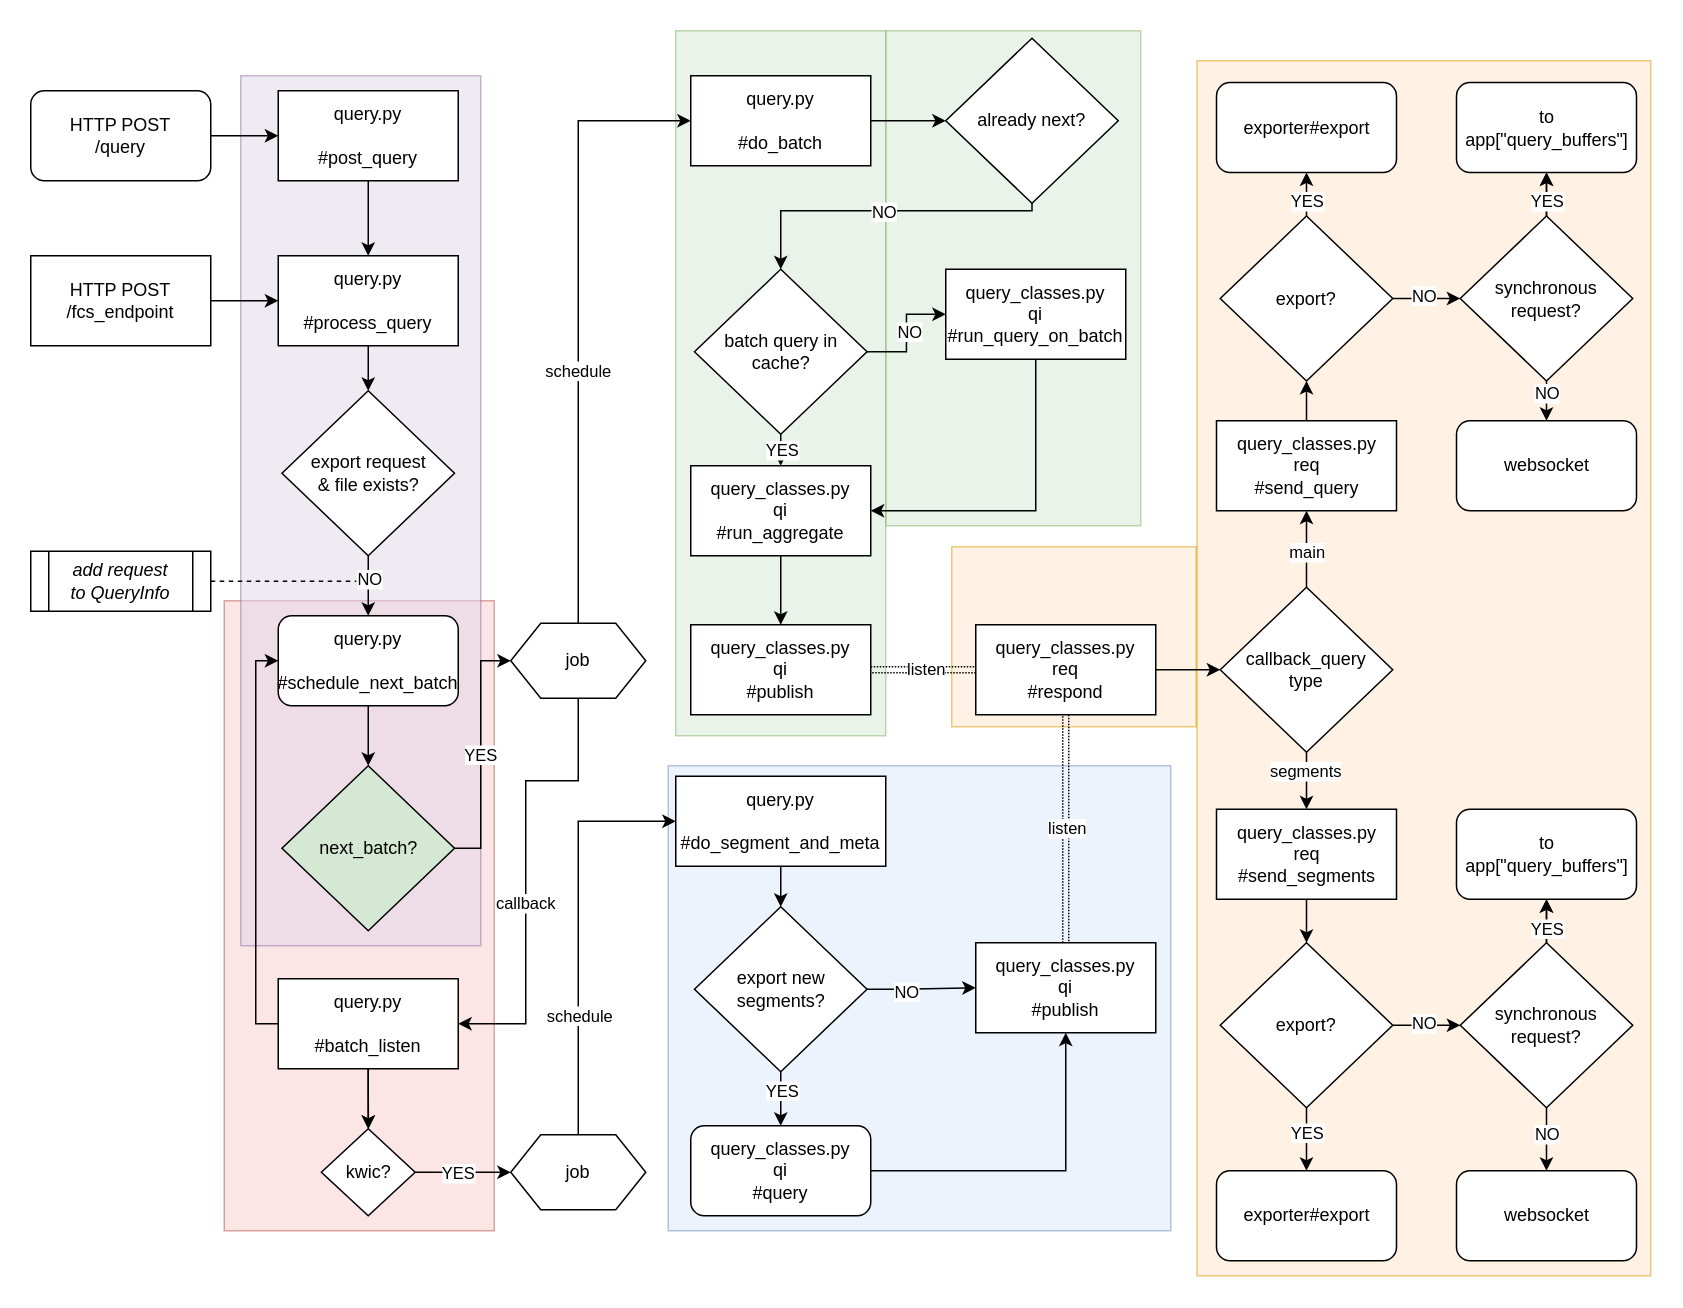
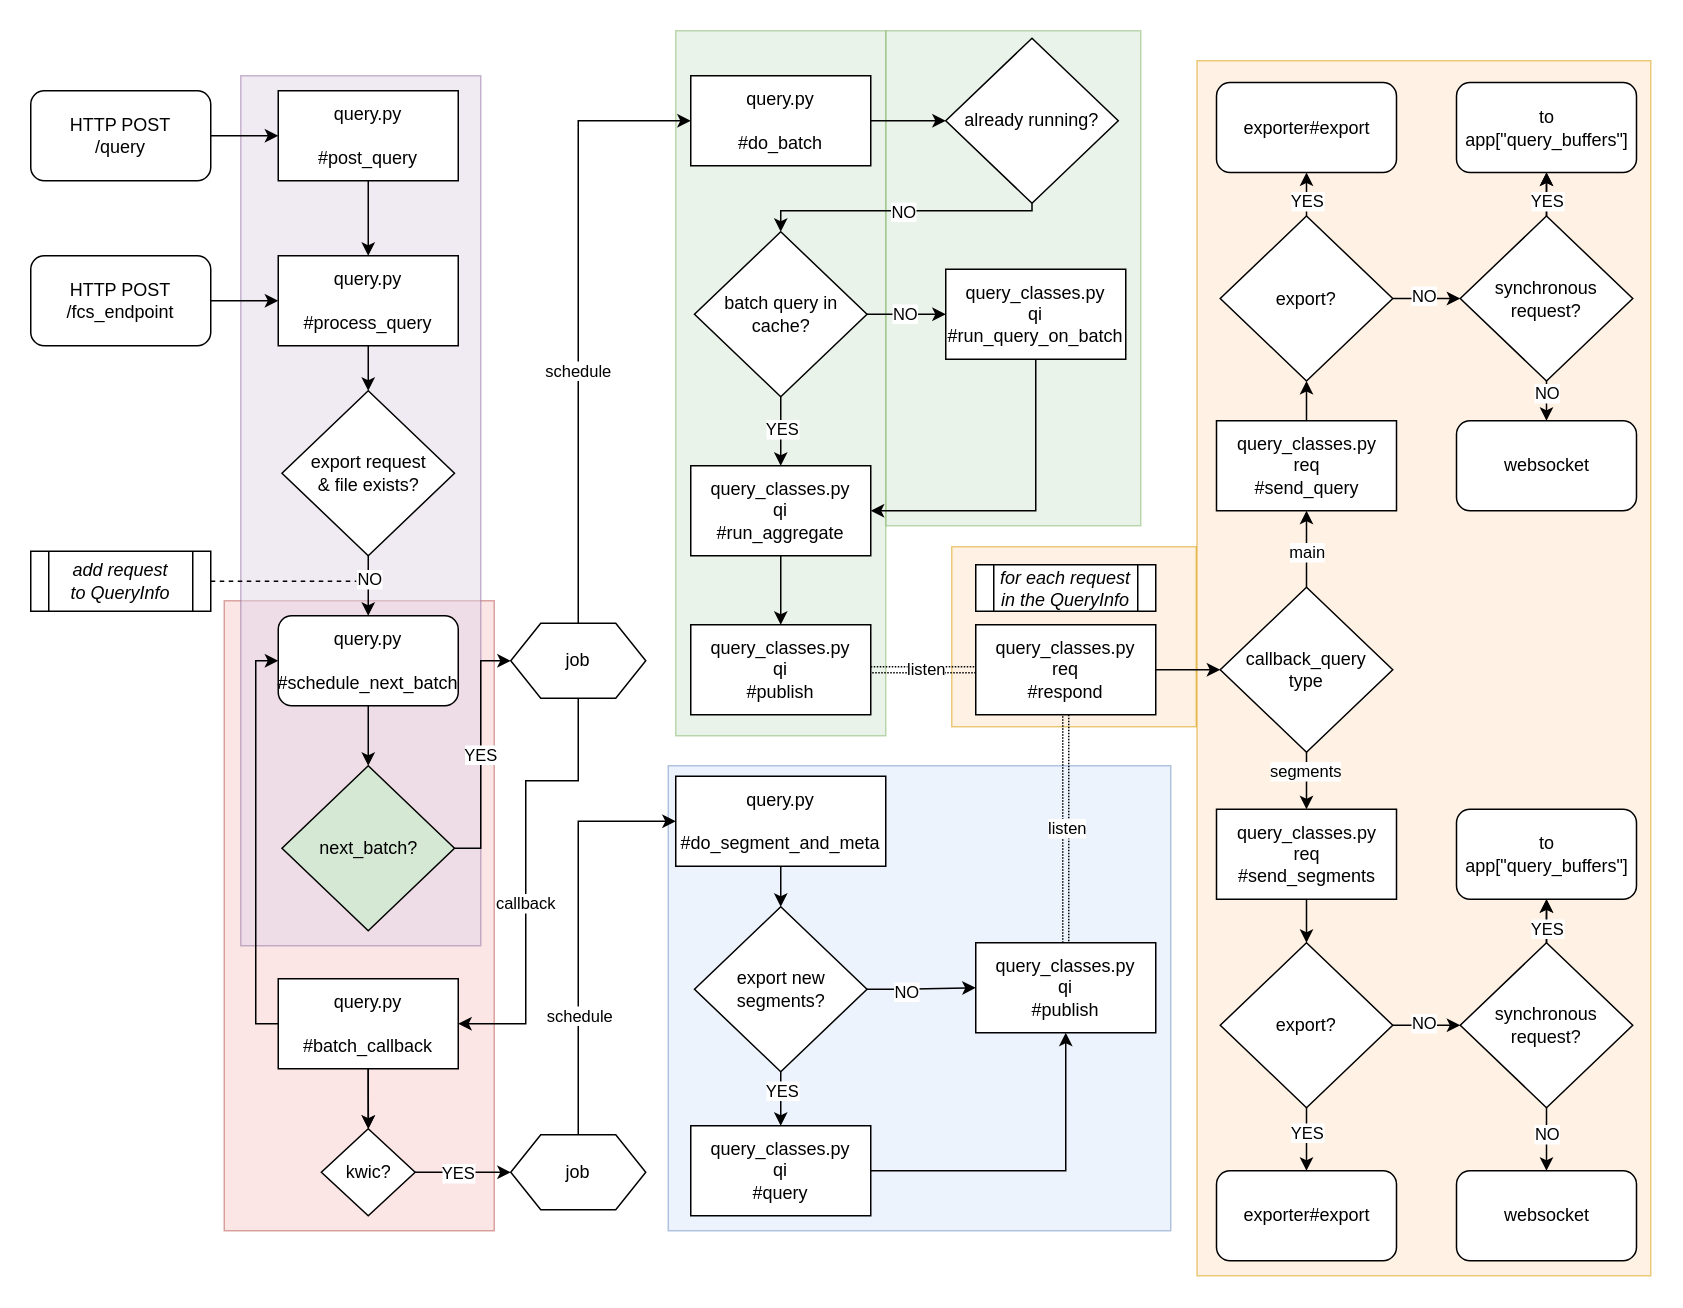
(1032, 121) -> (1032, 121)
(121, 301) -> (121, 301)
(781, 352) -> (781, 314)
none -> (1066, 588)
(368, 1024) -> (368, 1024)
(781, 1171) -> (781, 1171)
